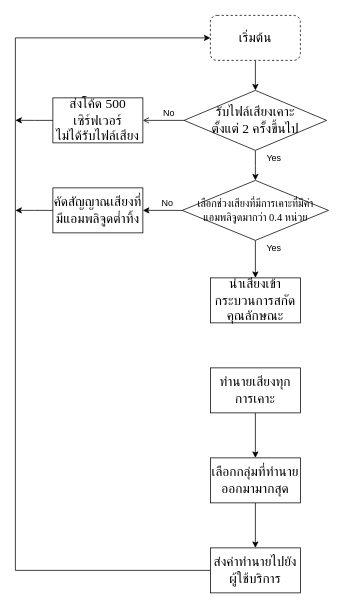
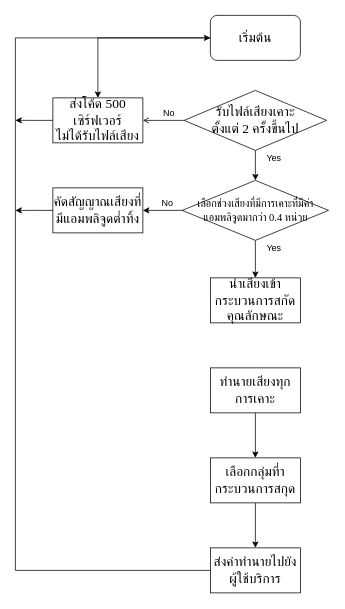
(255, 38) -> (255, 38)
(255, 72) -> (98, 91)
(255, 480) -> (255, 480)
